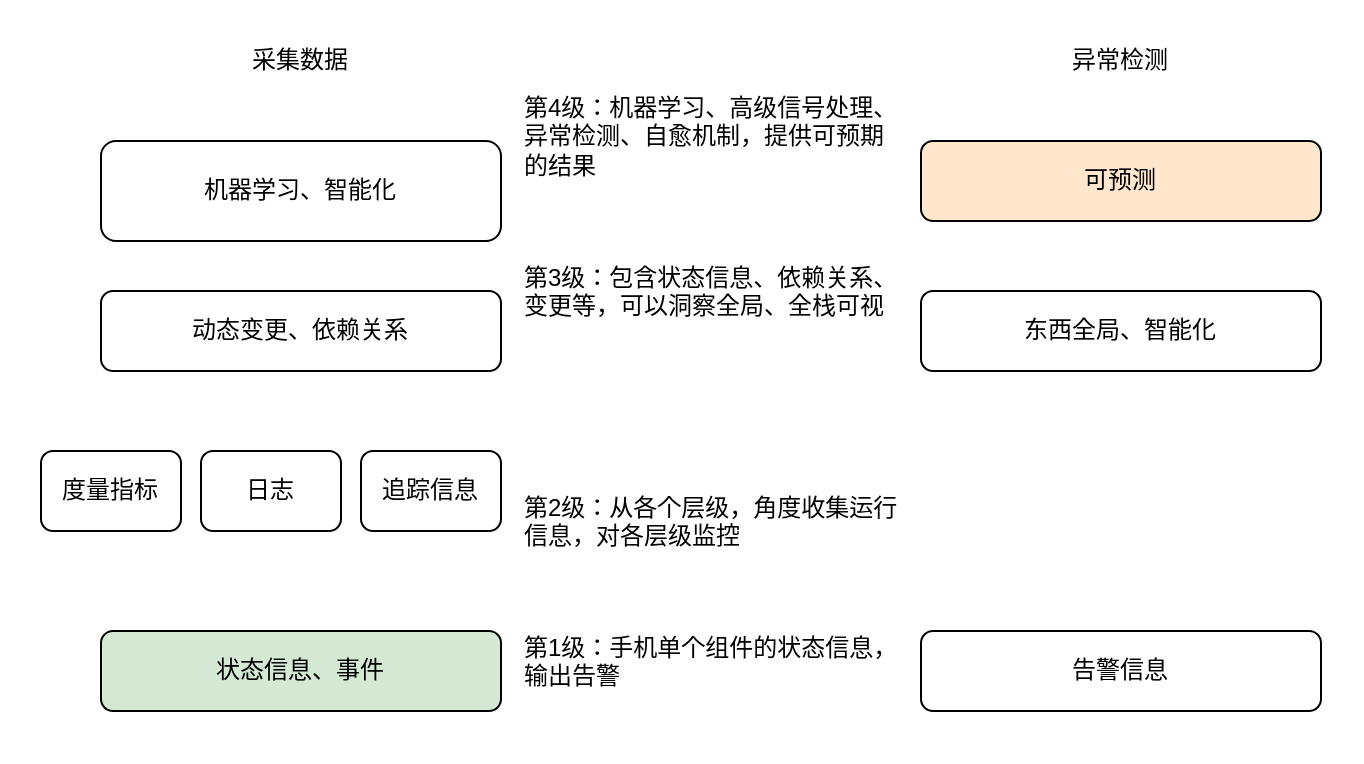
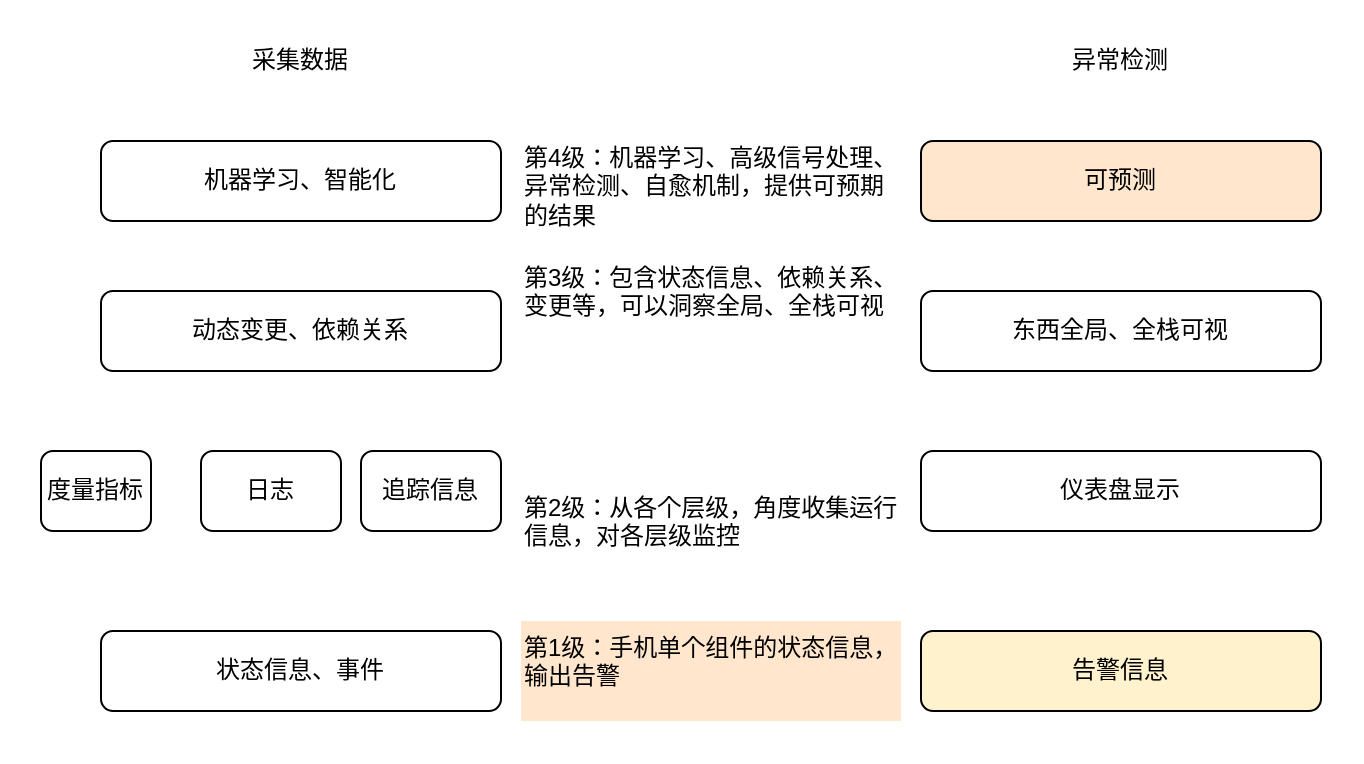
(711, 131) -> (711, 181)
(301, 191) -> (301, 181)
(1121, 331) -> (1121, 331)
(111, 491) -> (96, 491)
none -> (1121, 491)
(301, 671) -> (301, 671)
(711, 671) -> (711, 671)
(1121, 671) -> (1121, 671)
